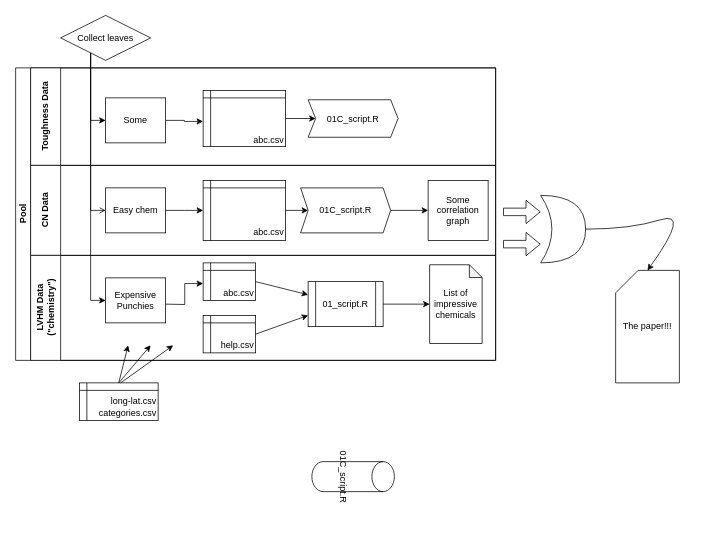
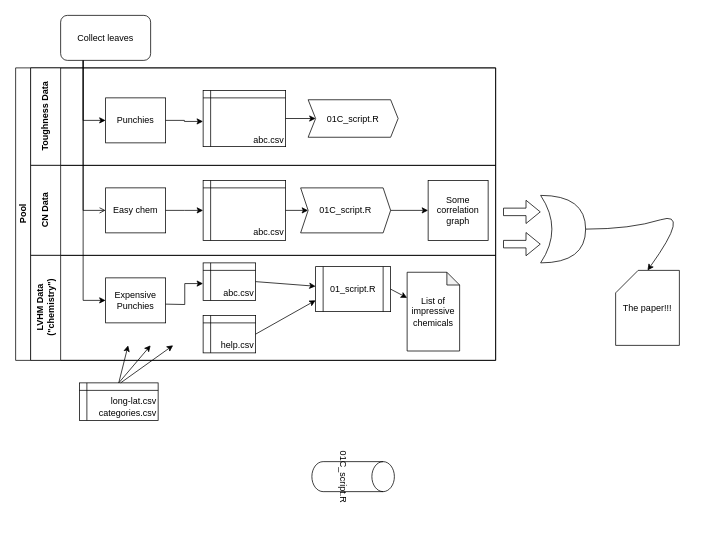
(105, 38) -> (105, 38)
(135, 120) -> (135, 120)
(345, 304) -> (353, 289)
(456, 304) -> (433, 312)
(647, 327) -> (647, 308)
